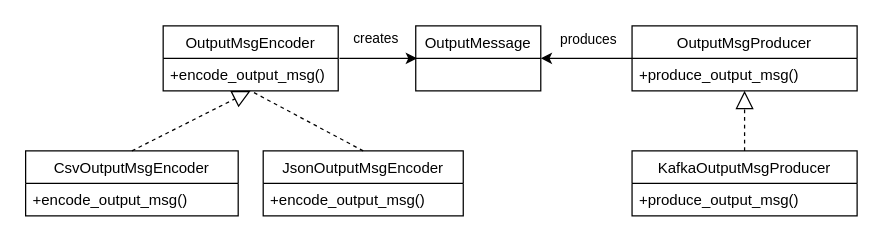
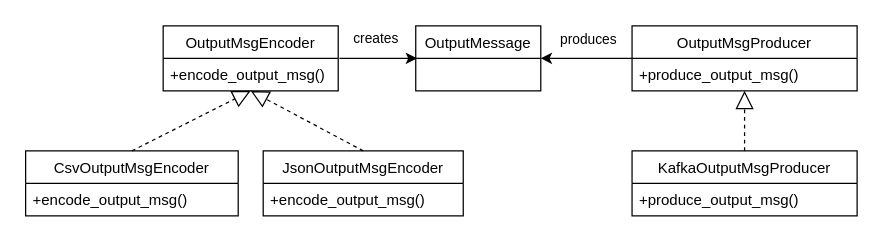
(259, 95) -> (267, 99)
